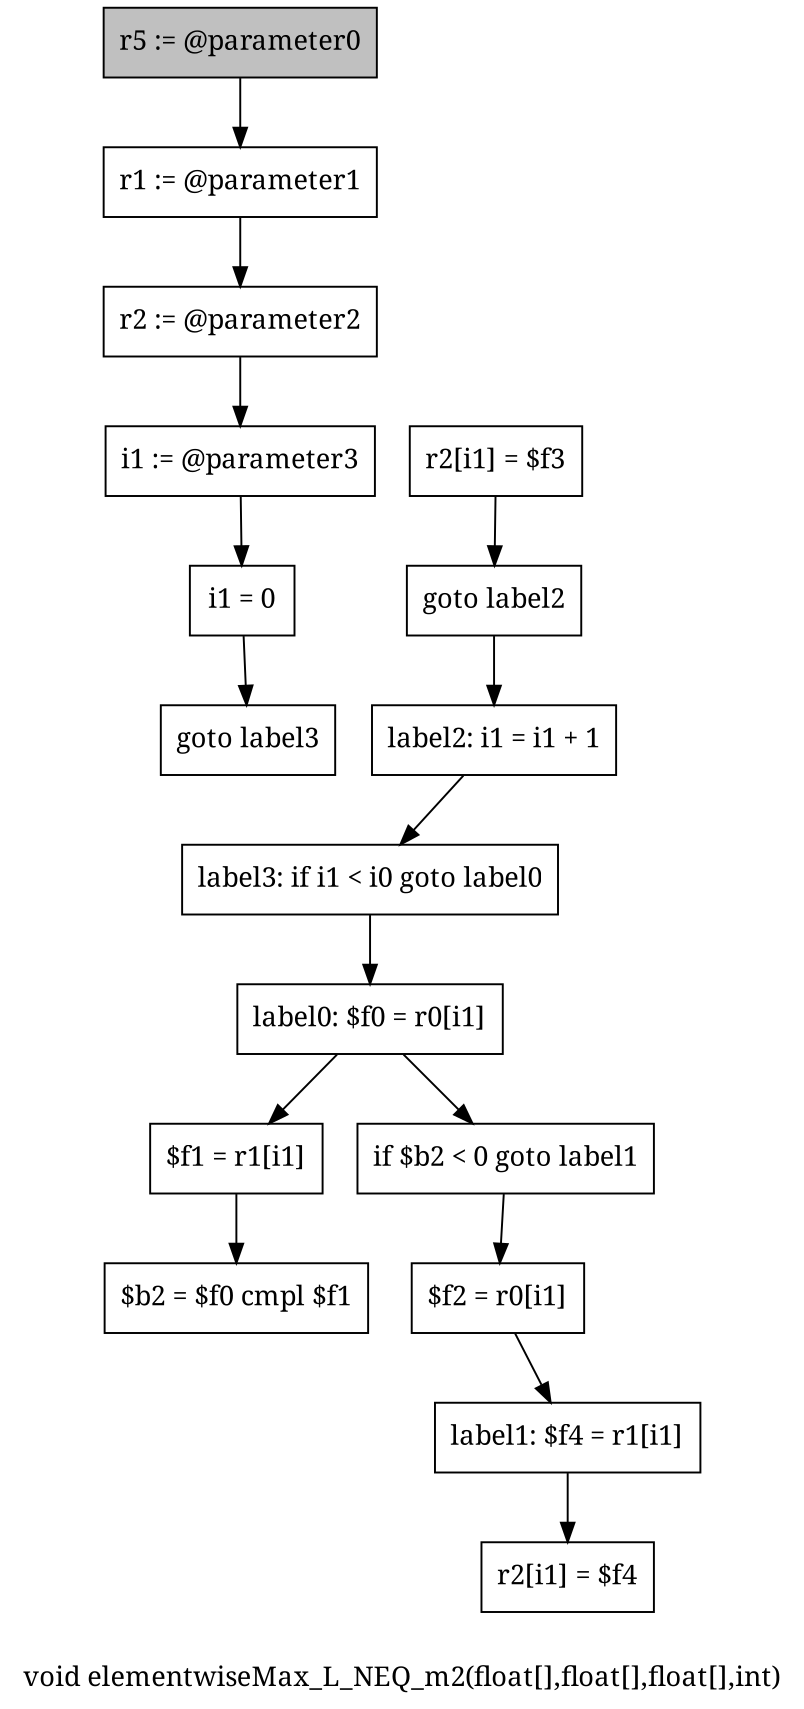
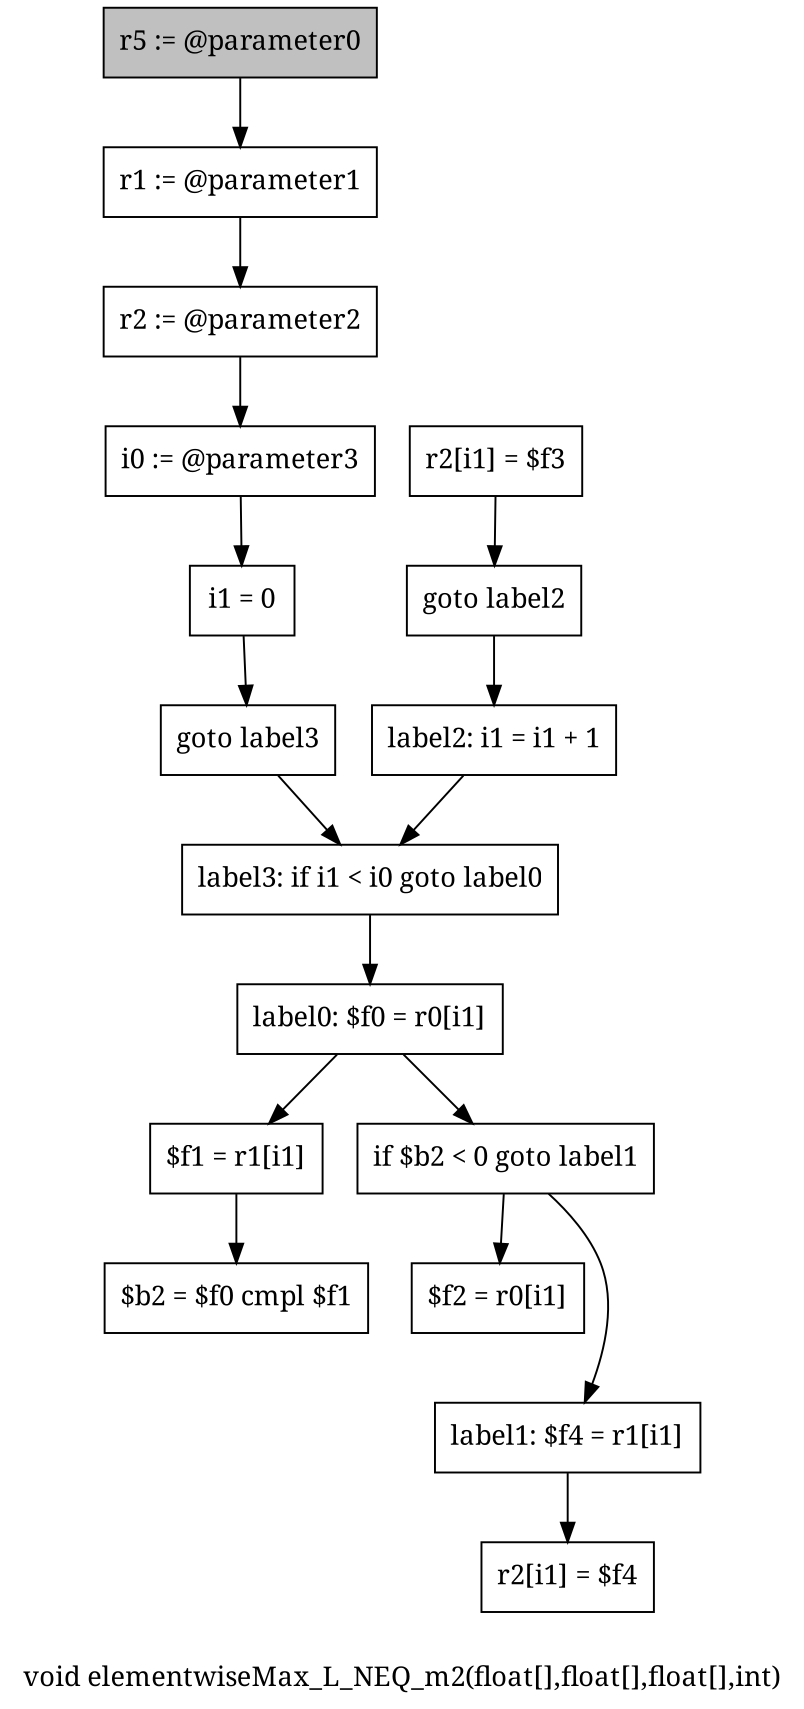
(240, 461) -> (240, 461)
none -> (303, 803)
(528, 1359) -> (606, 1281)
